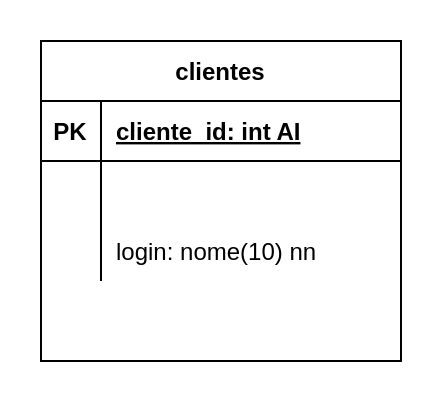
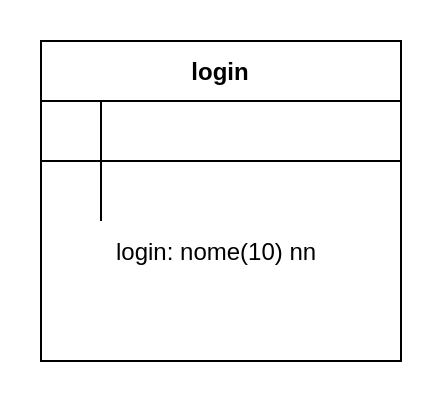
(220, 72) -> (220, 72)
(71, 131) -> none
(251, 131) -> none
